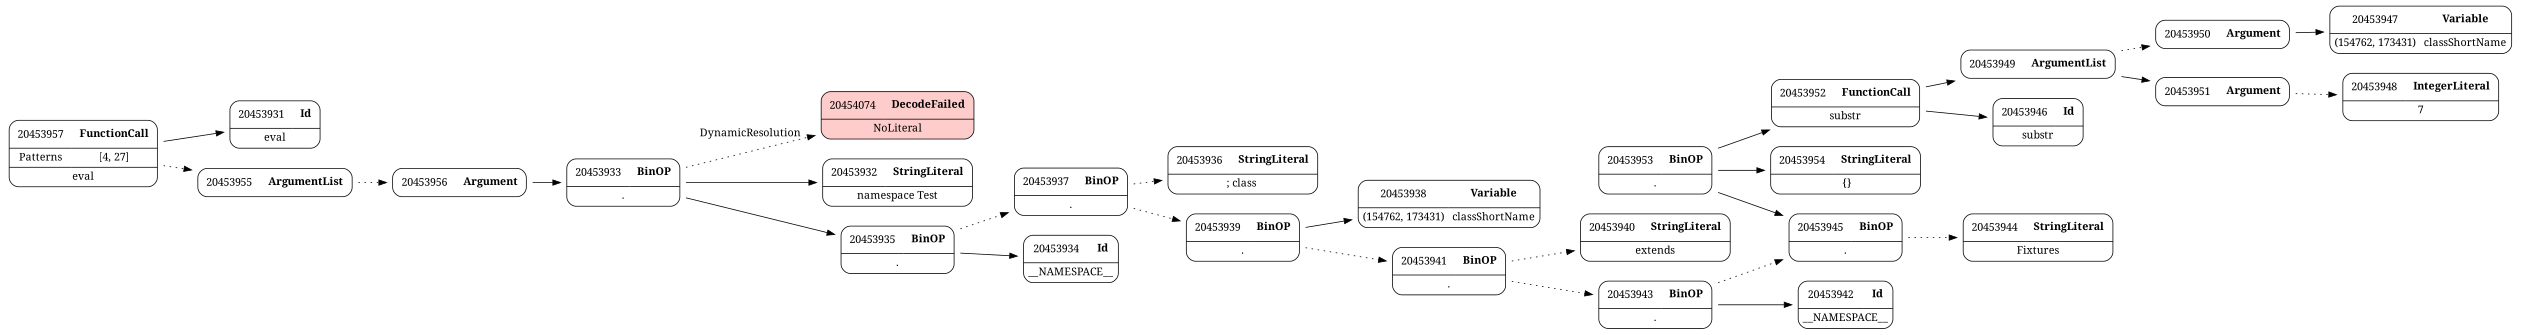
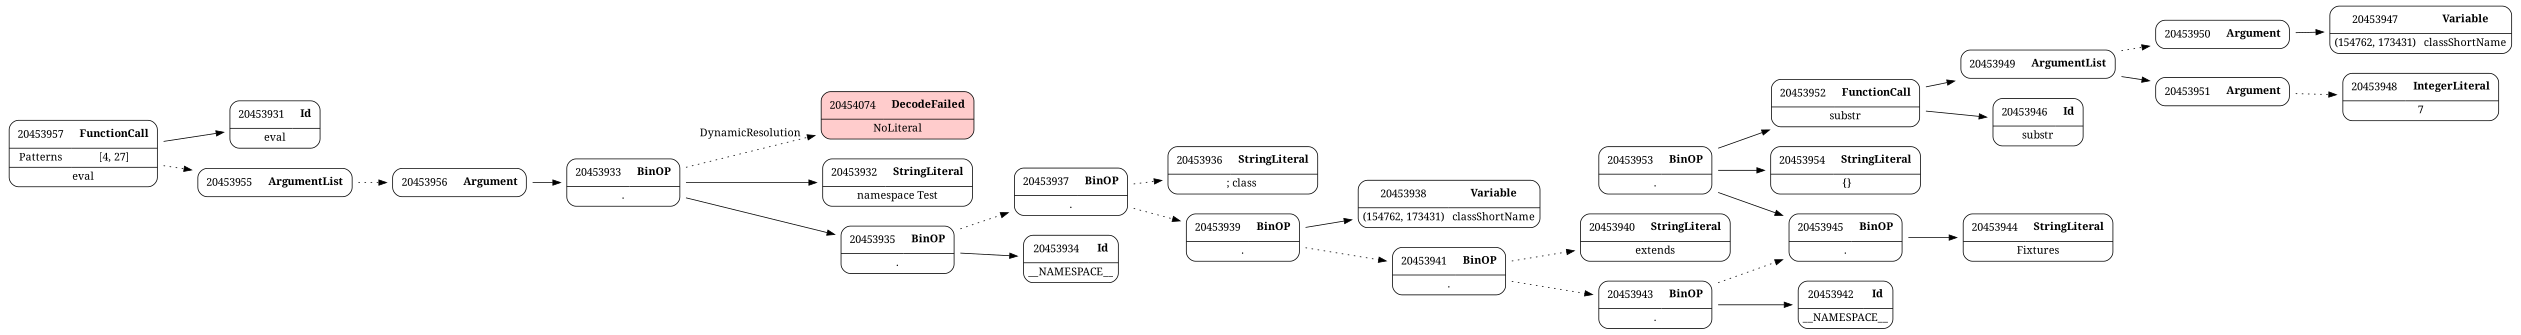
(1929, 238) -> (1929, 238)
